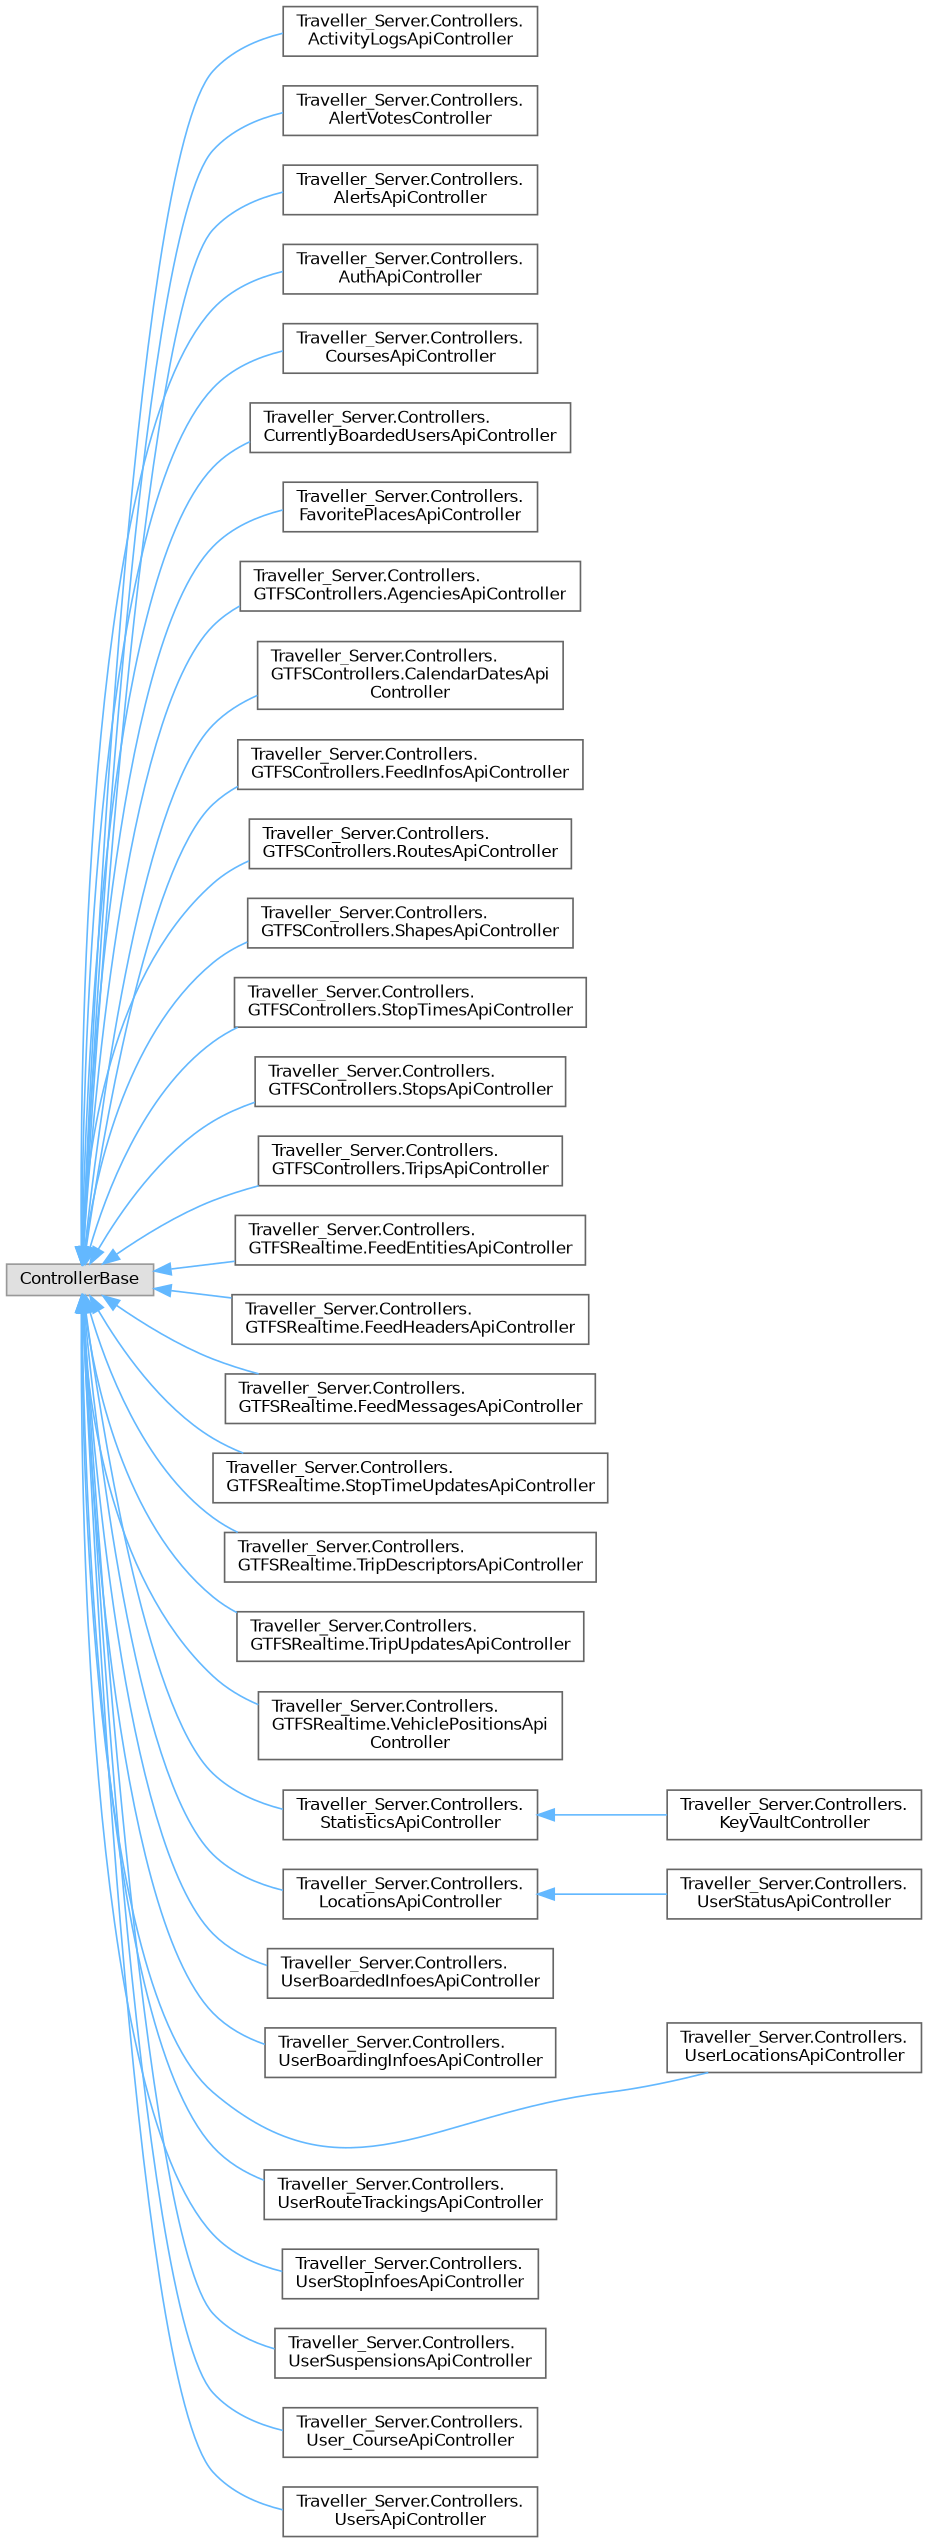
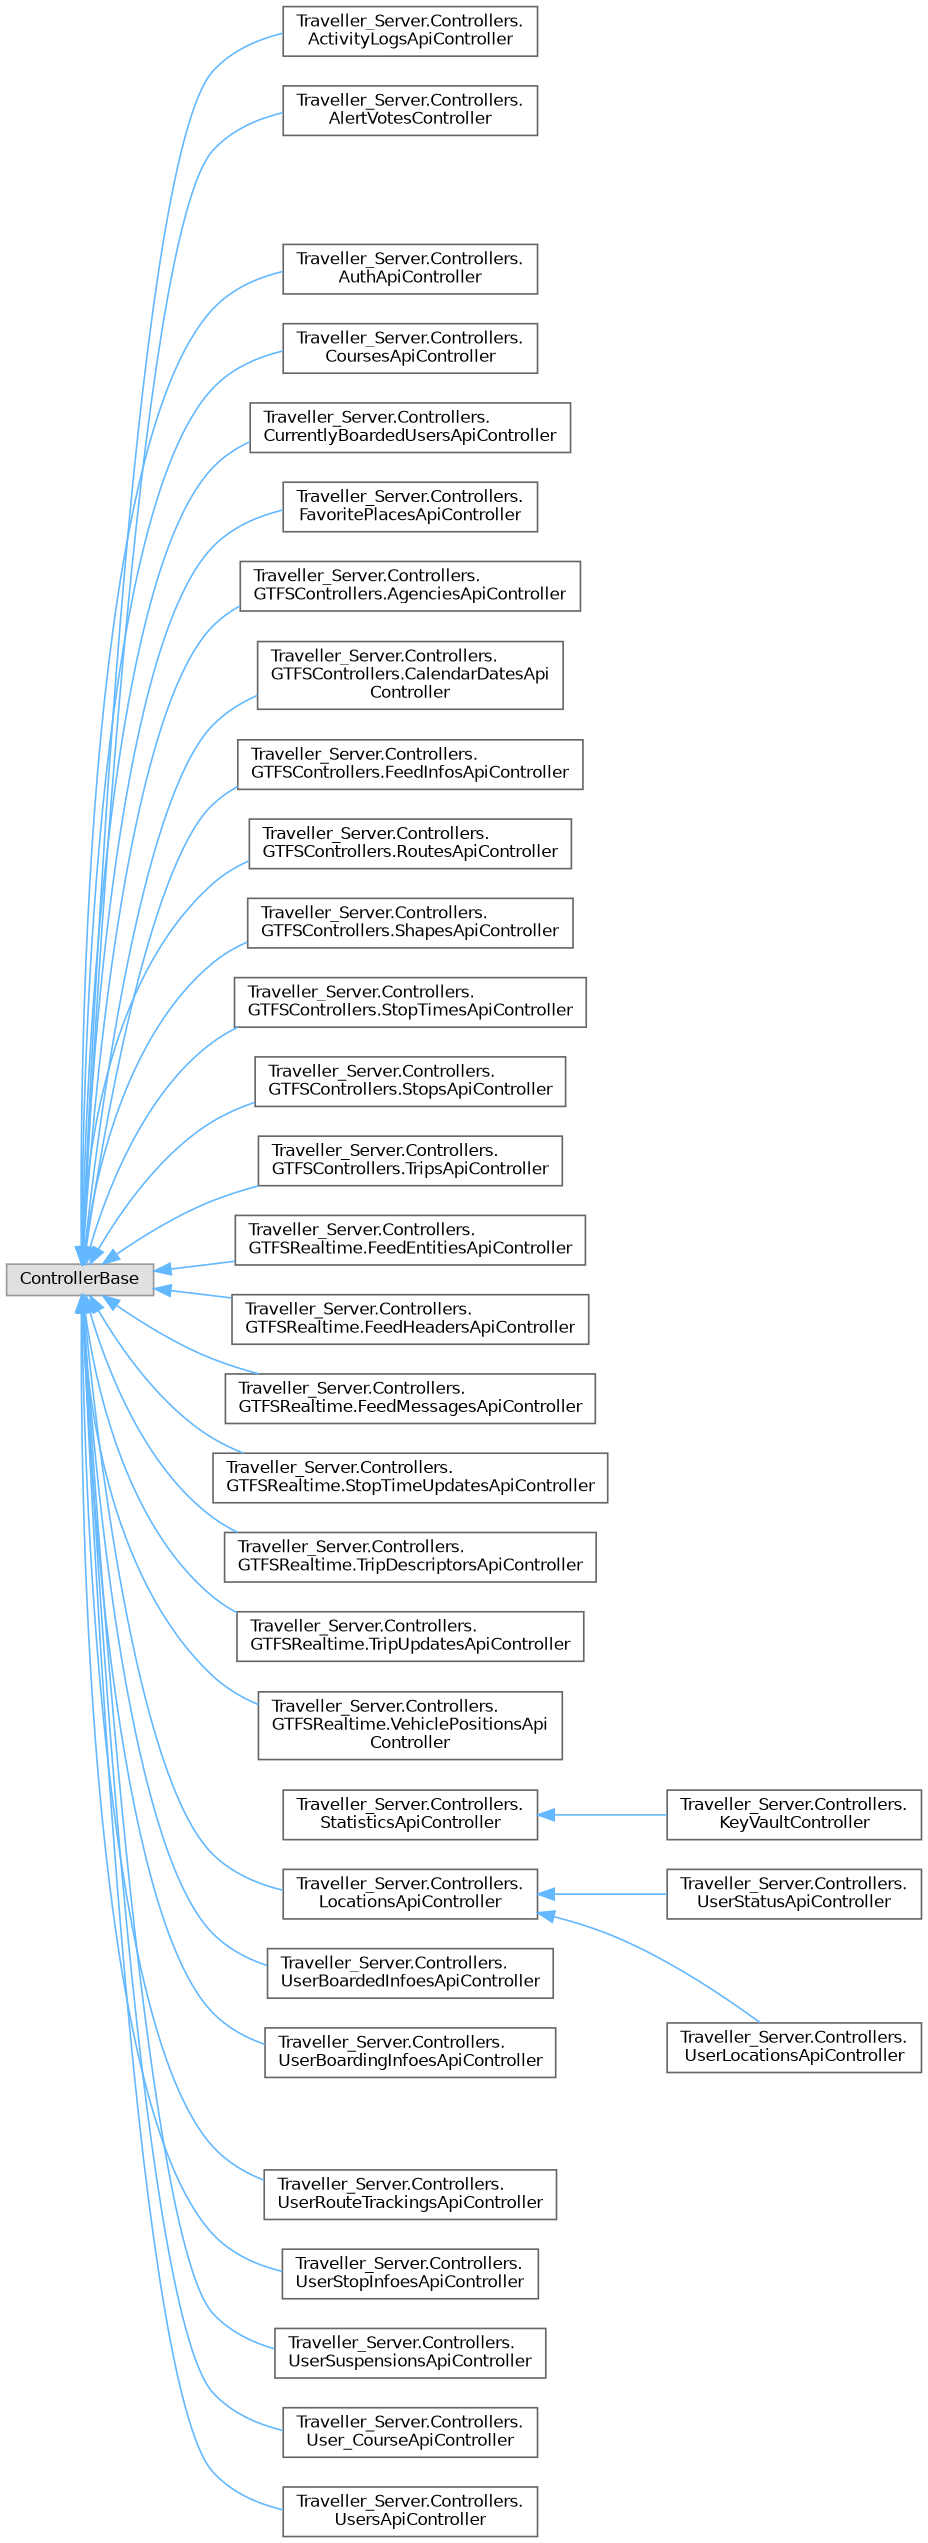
(410, 190) -> none
(137, 1589) -> none
(160, 1998) -> (662, 1960)
